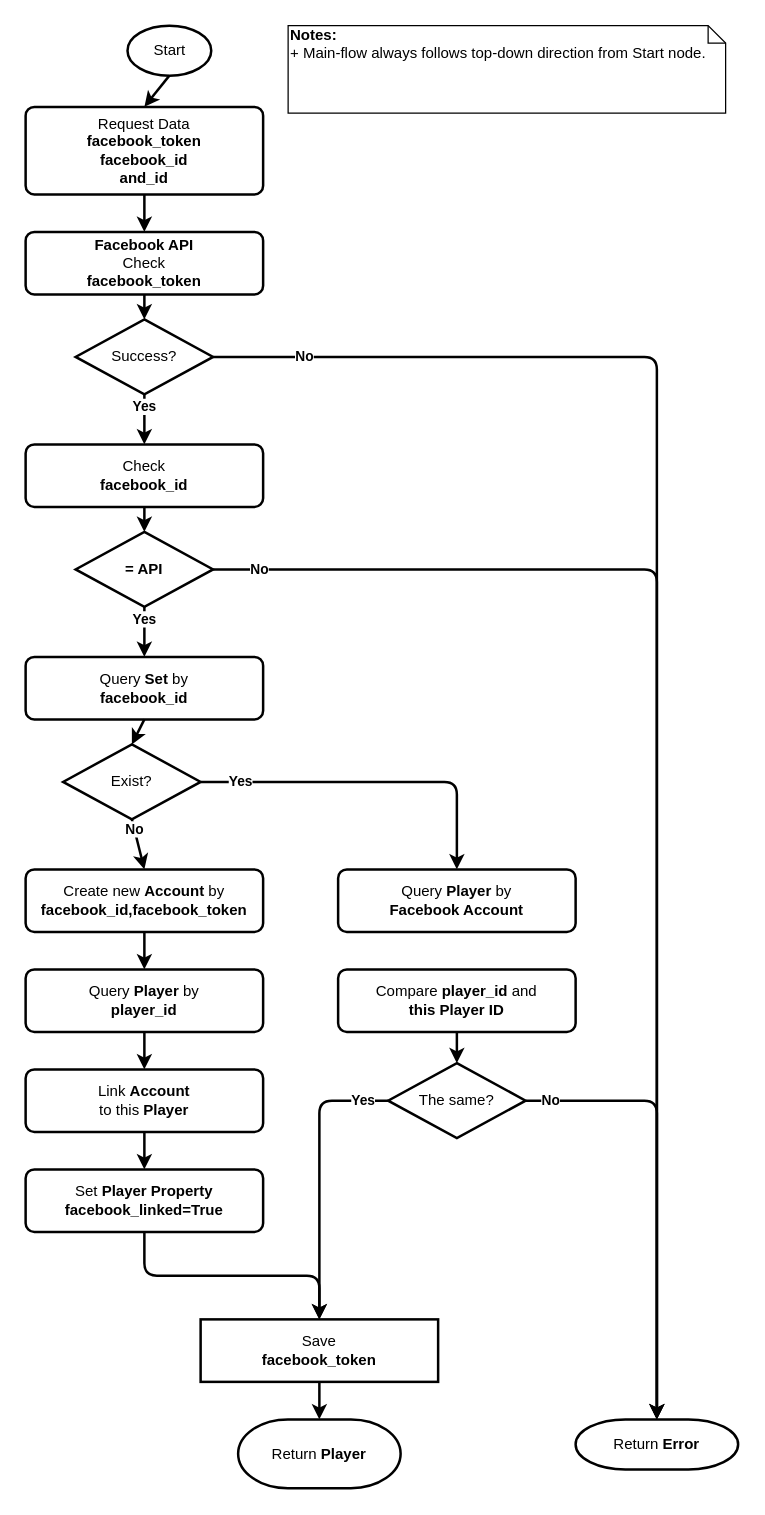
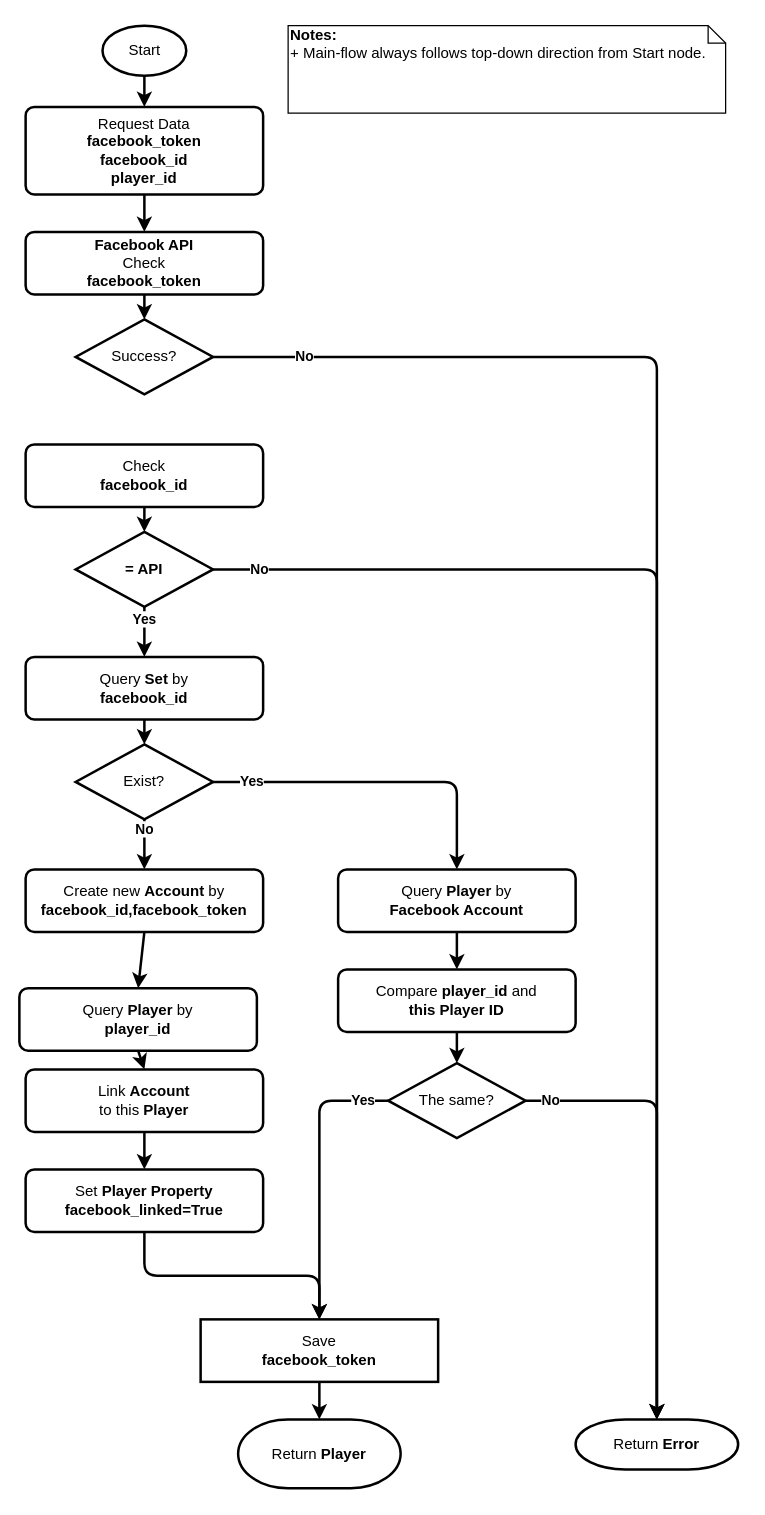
(169, 51) -> (144, 51)
(144, 151) -> (144, 151)
(144, 414) -> none
(132, 782) -> (144, 782)
none -> (457, 945)
(144, 1001) -> (138, 1019)
